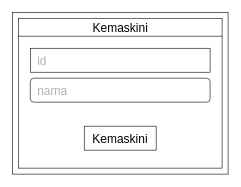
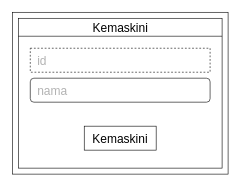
(120, 60) -> (120, 60)
